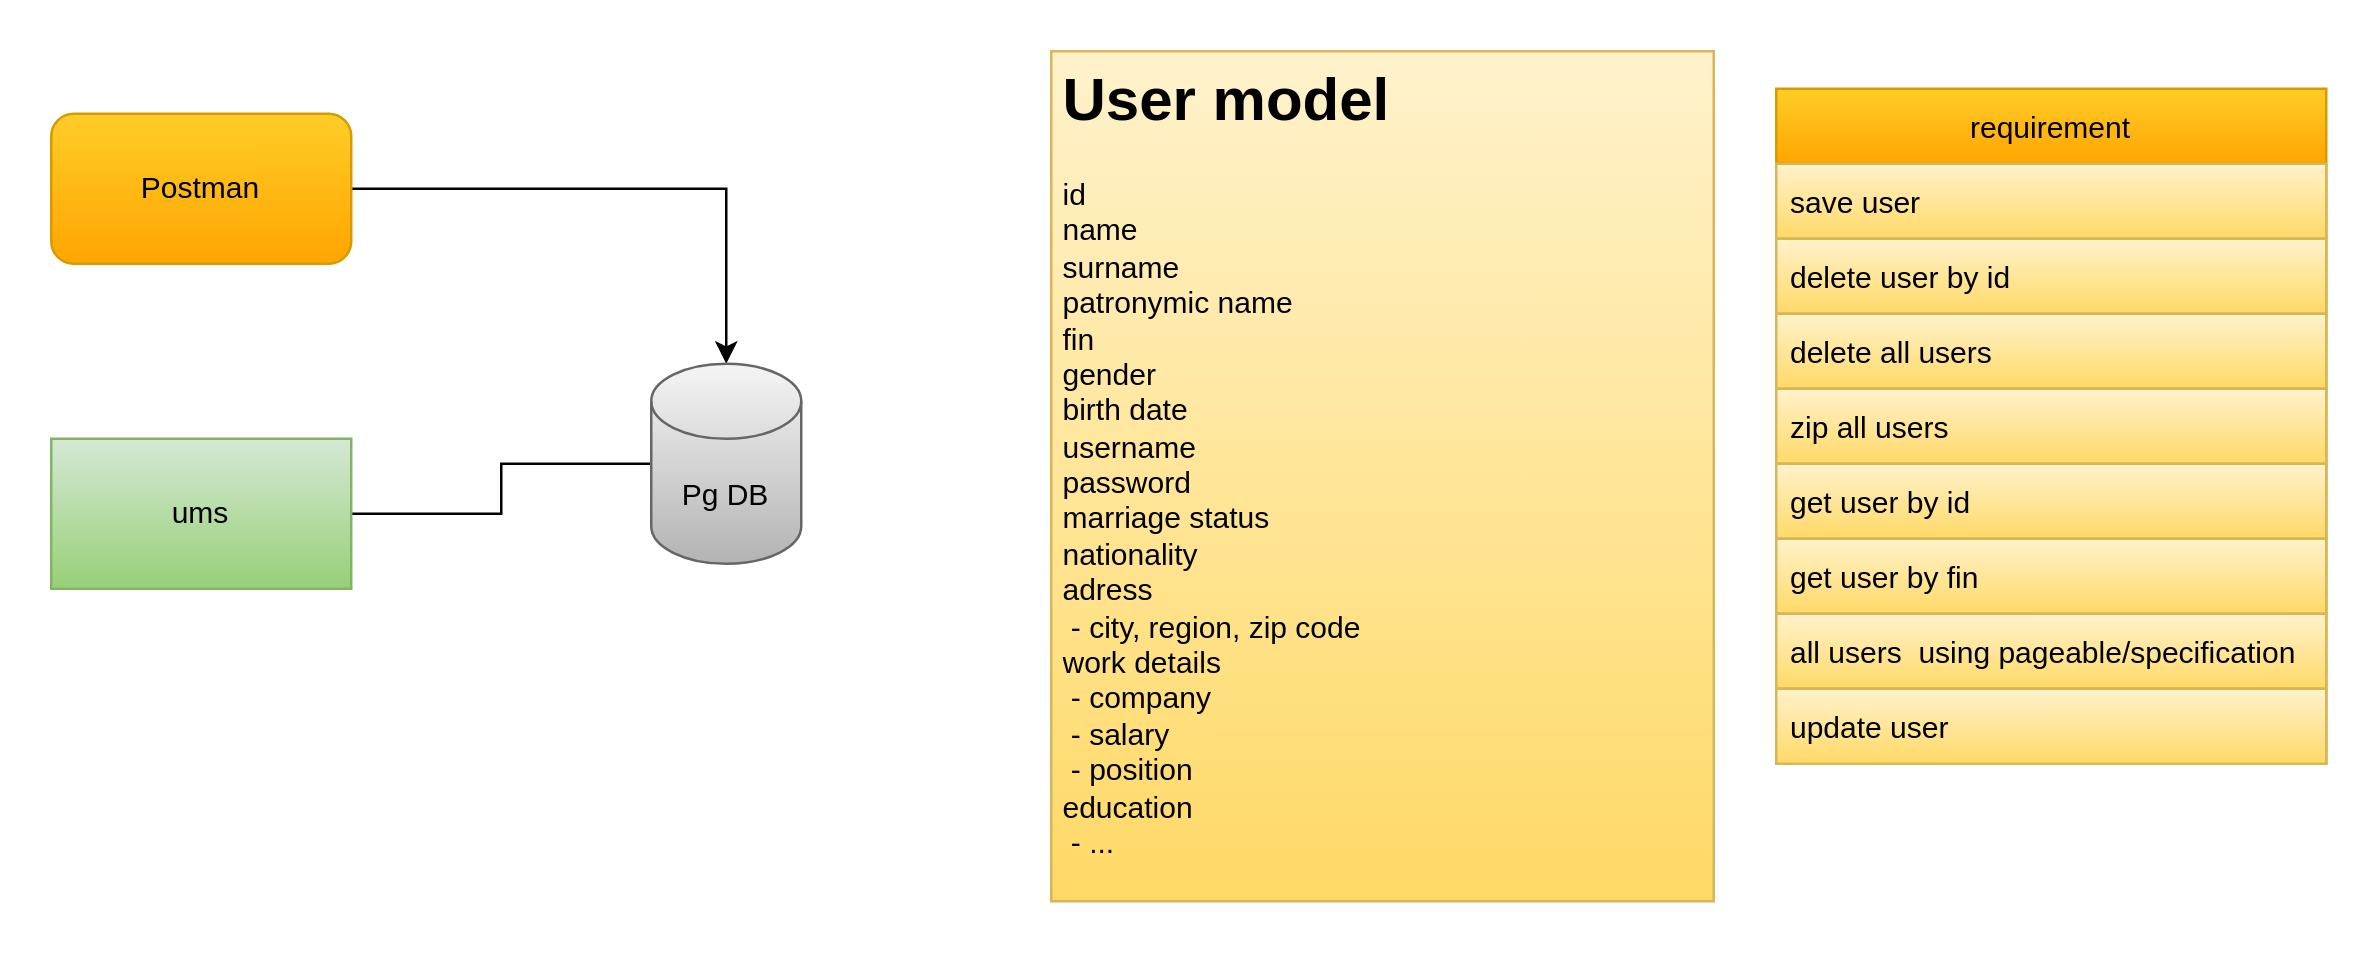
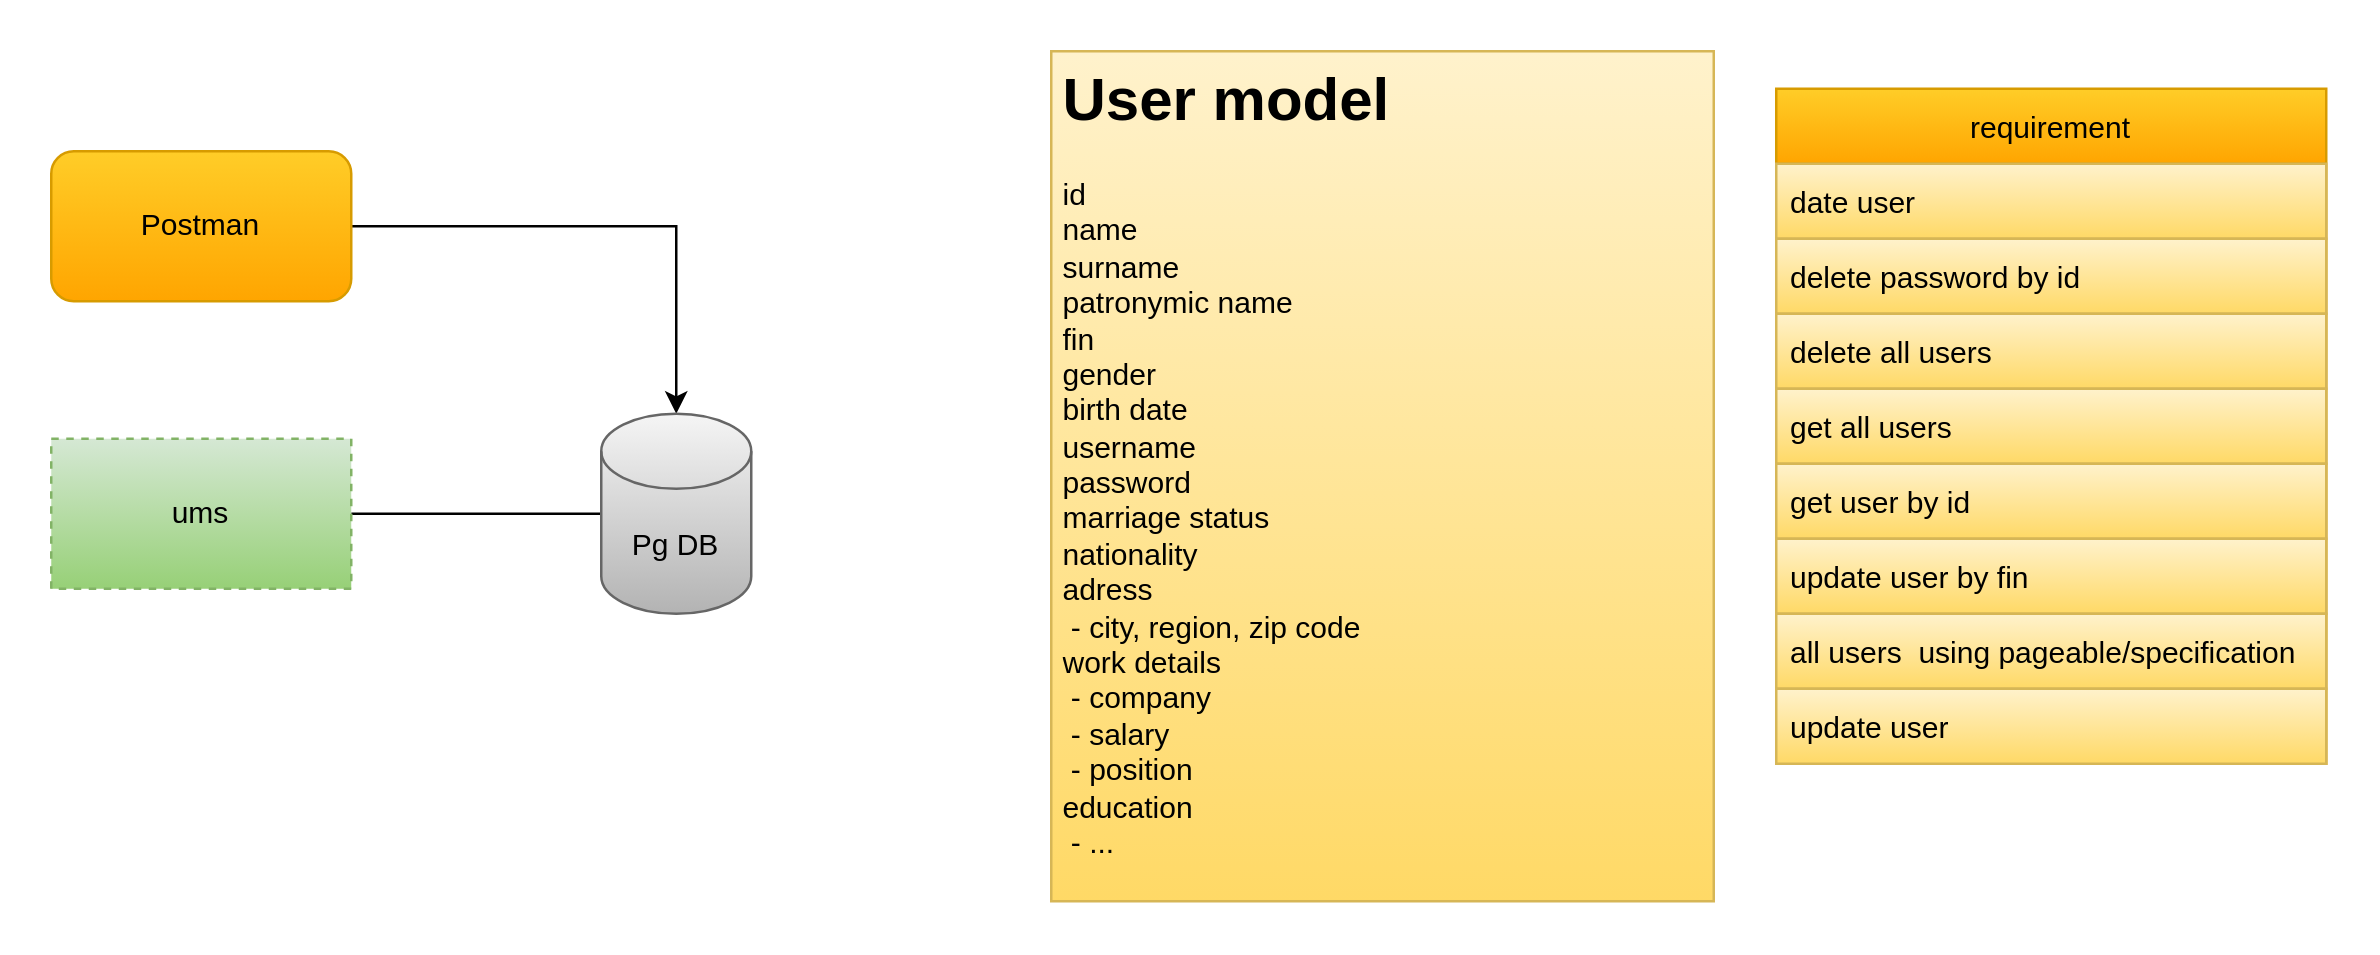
(201, 189) -> (201, 226)
(1862, 203) -> (1862, 203)
(1913, 278) -> (1947, 278)
(1880, 428) -> (1884, 428)
(726, 464) -> (676, 514)
(201, 514) -> (201, 514)
(1900, 578) -> (1926, 578)
